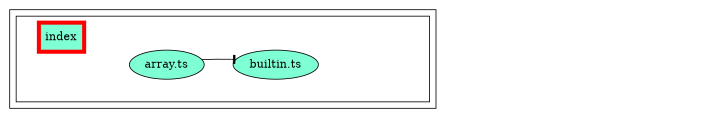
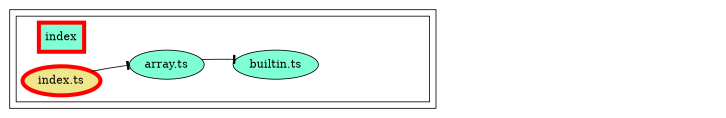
none -> (62, 81)
